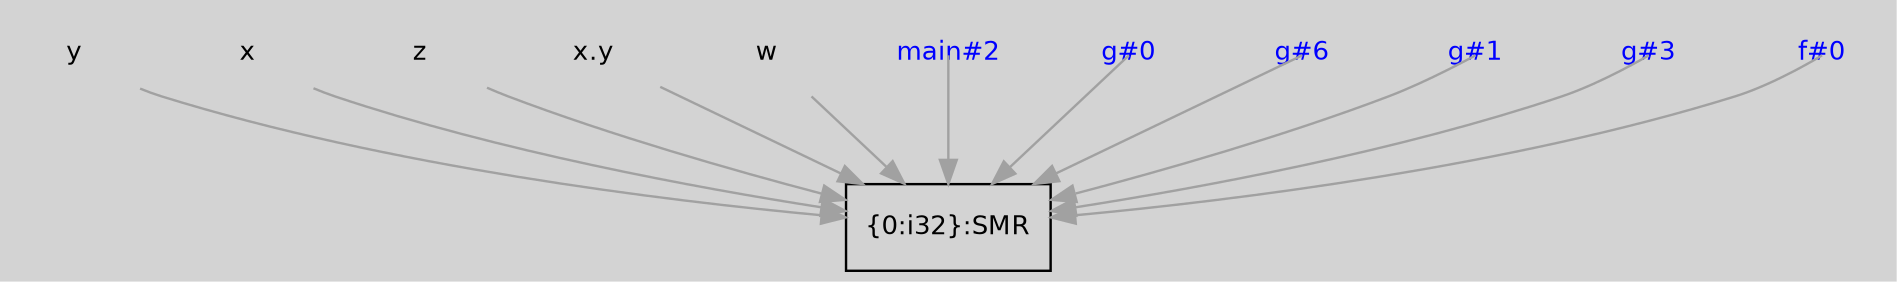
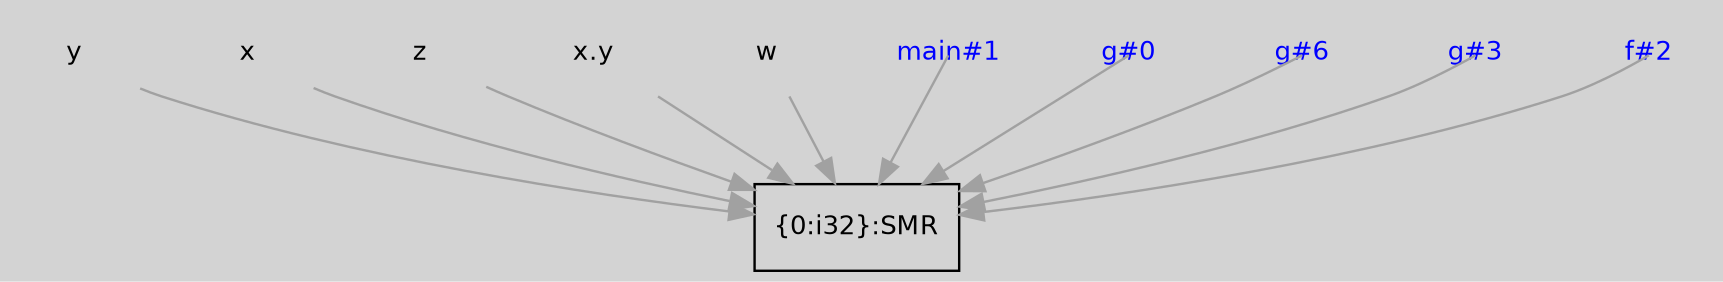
(948, 53) -> (948, 53)
(1475, 53) -> none
(1822, 53) -> (1649, 53)
